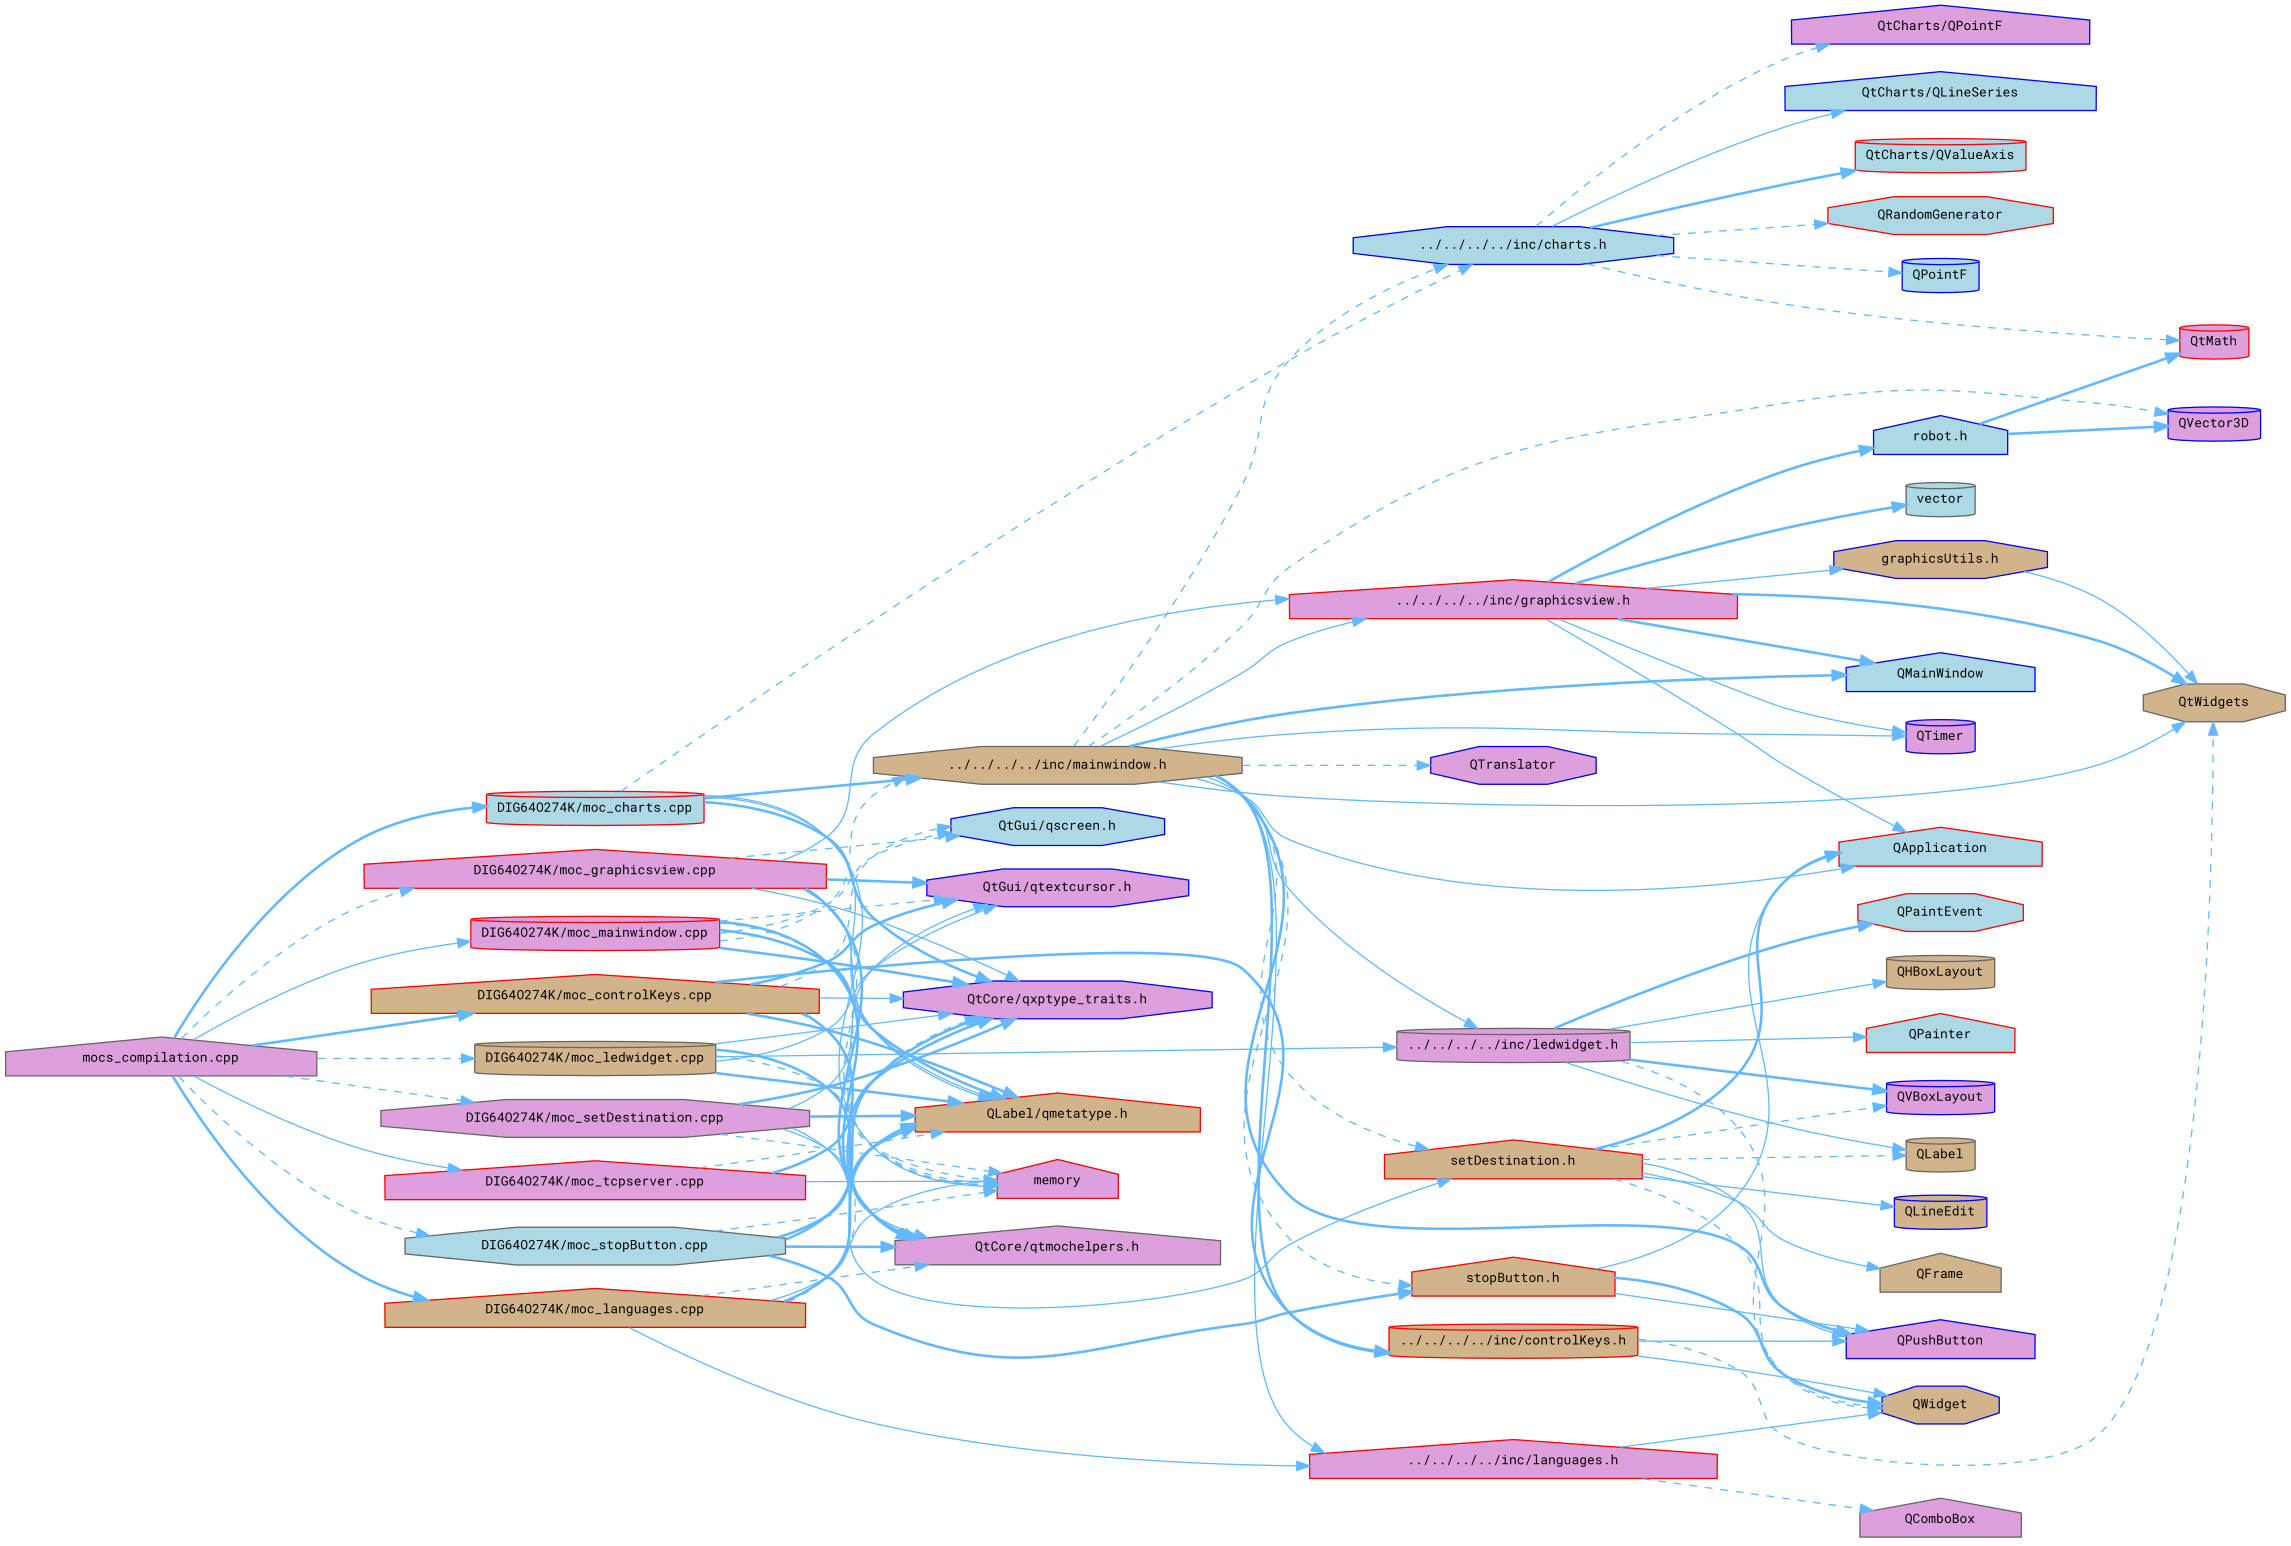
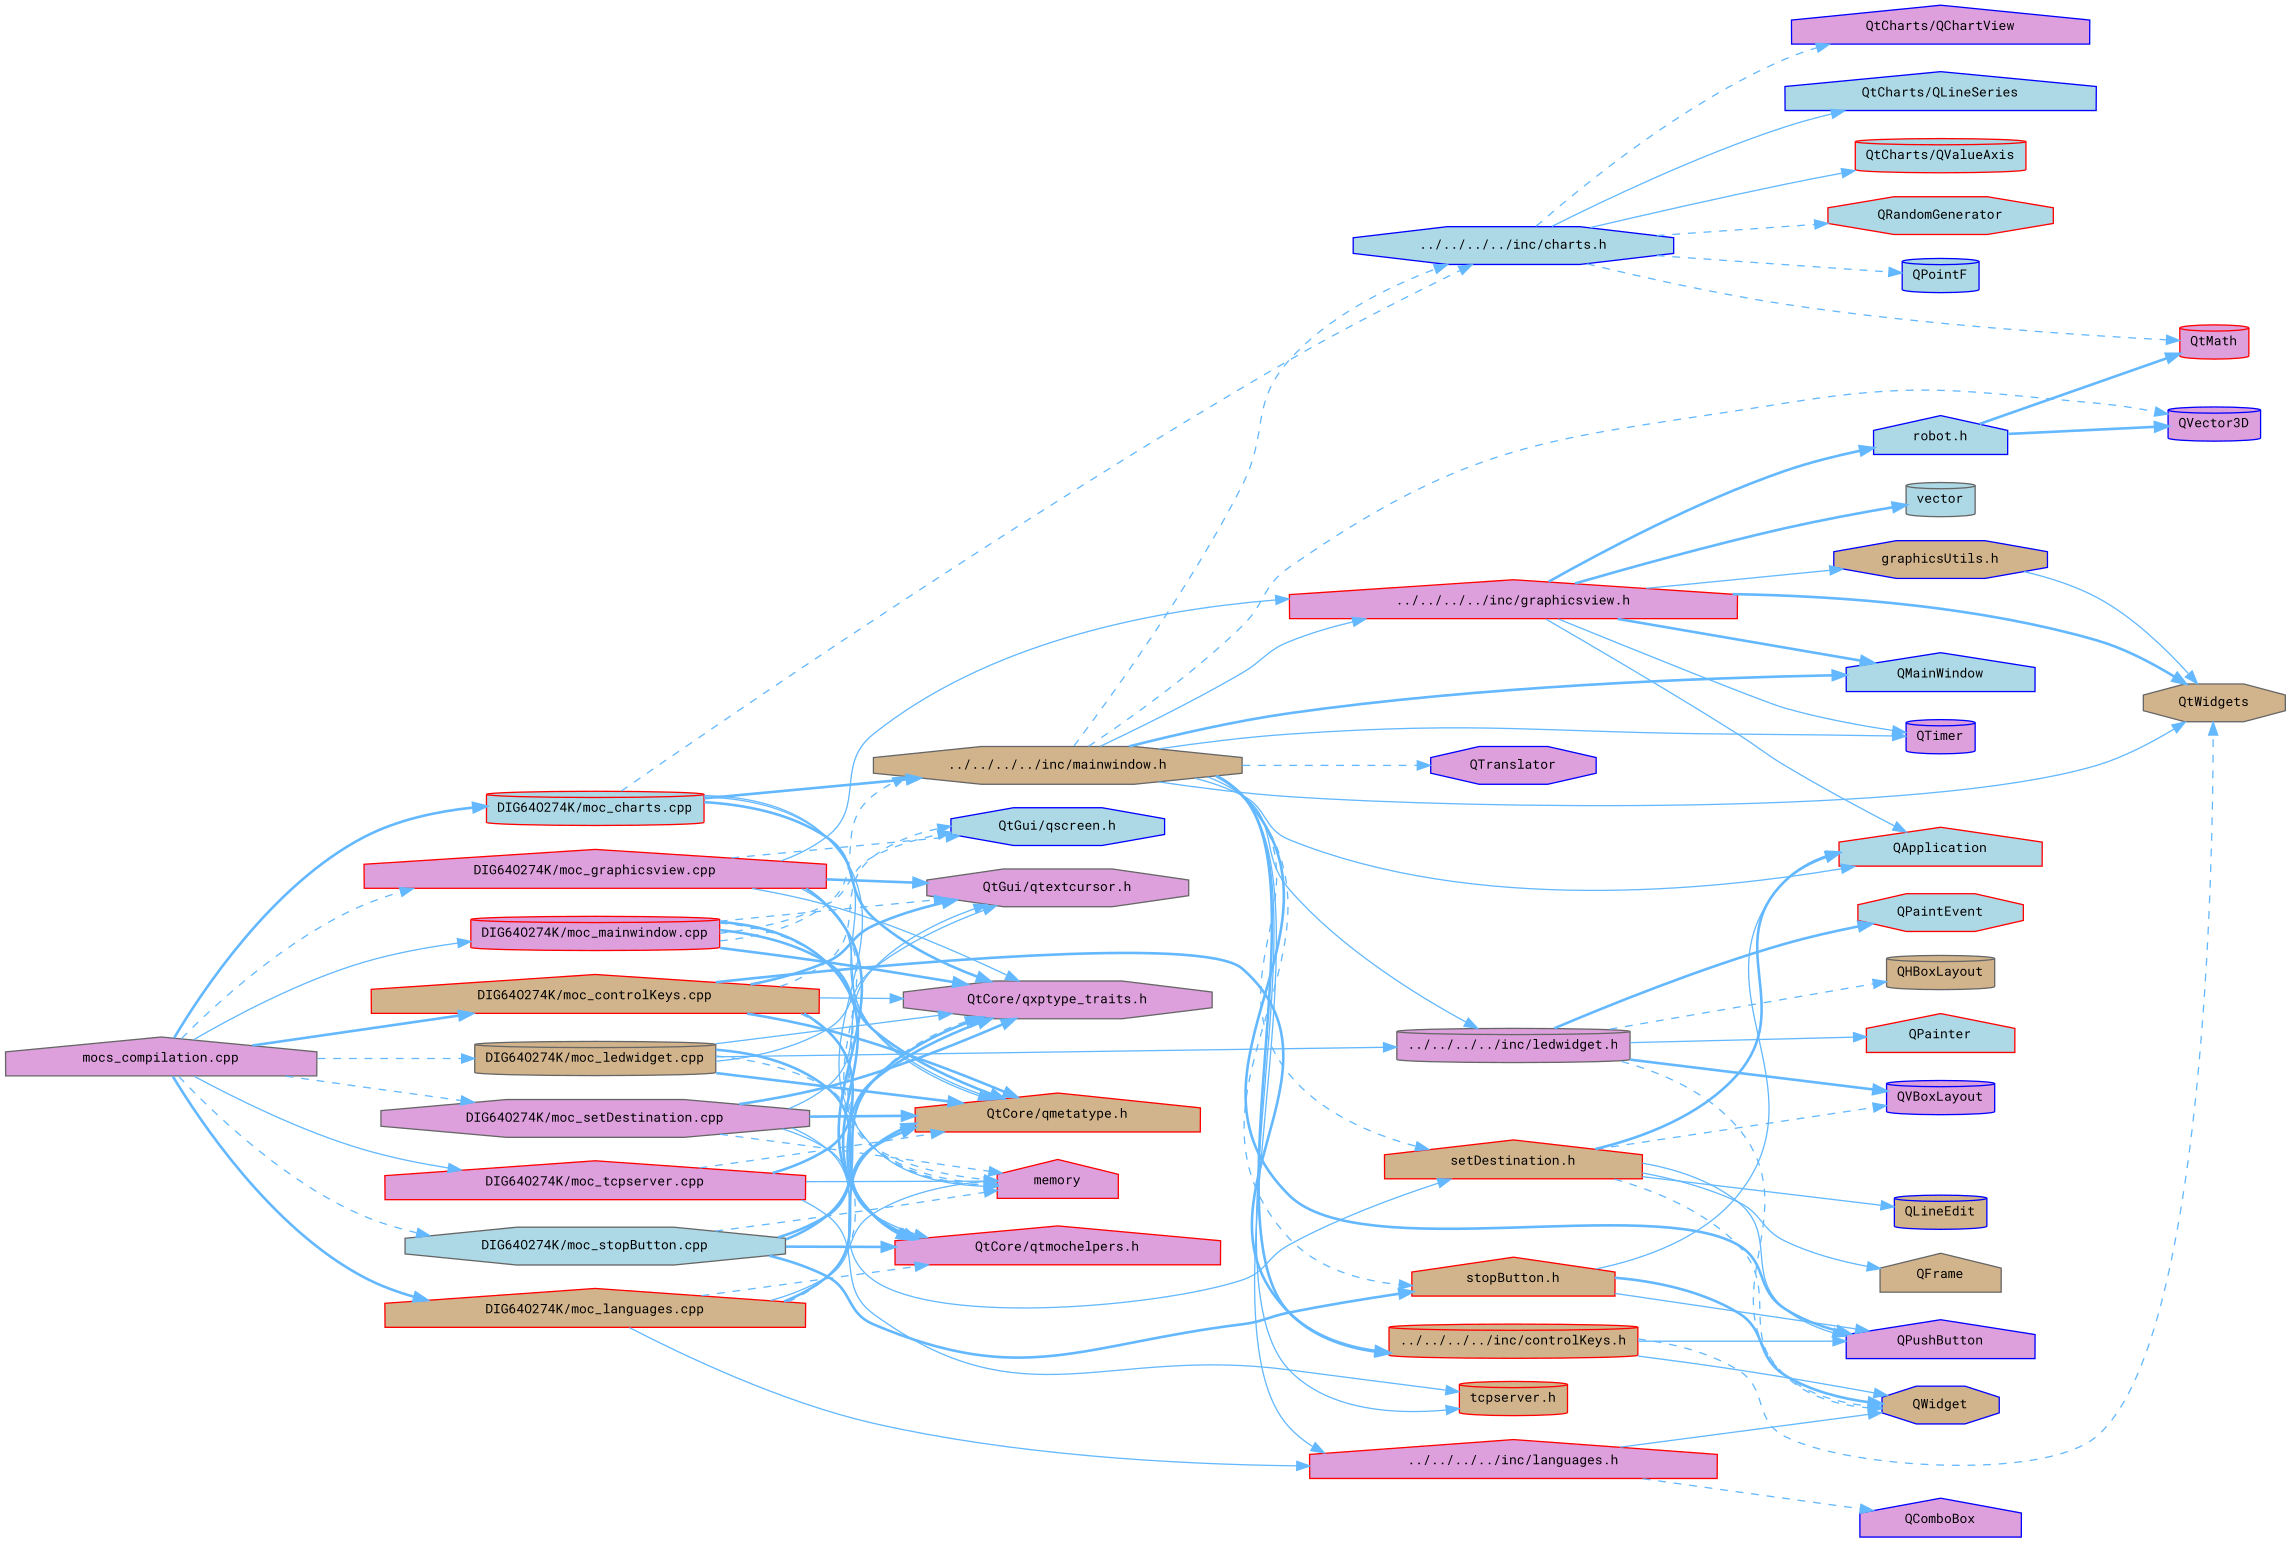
(1941, 27) -> (1941, 27)
(1716, 199) -> (1716, 199)
(1058, 888) -> (1058, 888)
(1058, 1000) -> (1058, 1000)
(1741, 1007) -> (1741, 1007)
(1058, 1115) -> (1058, 1115)
(1941, 1155) -> none
(1058, 1247) -> (1058, 1247)
none -> (1513, 1399)
(1941, 1520) -> (1941, 1520)
